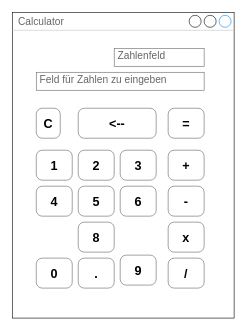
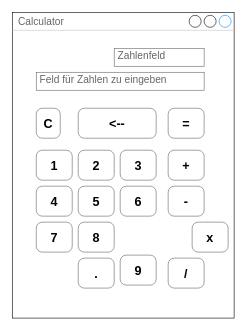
none -> (54, 237)
(186, 237) -> (210, 237)
(54, 273) -> none
